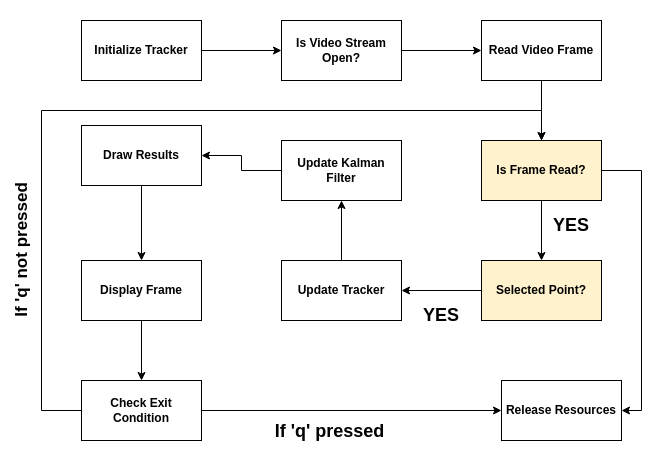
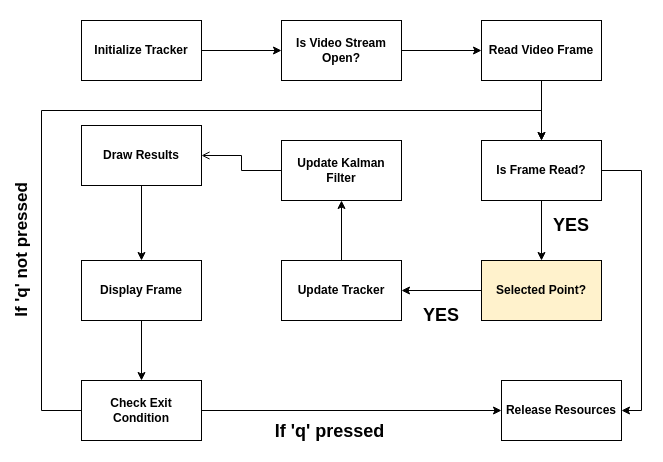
(210, 156) -> (208, 156)
(542, 171) -> (542, 171)
